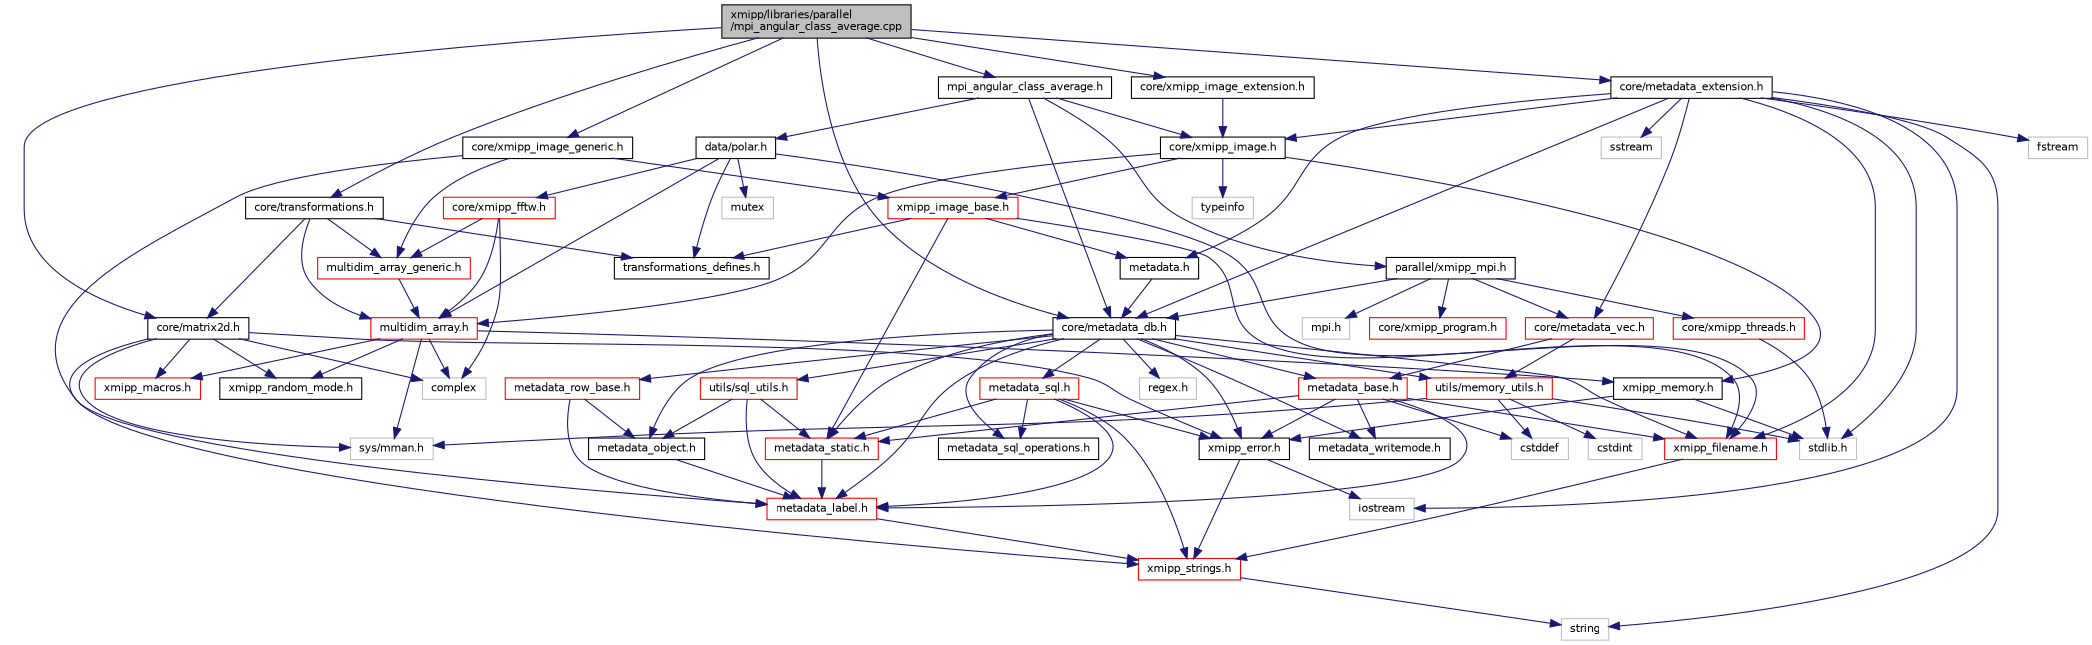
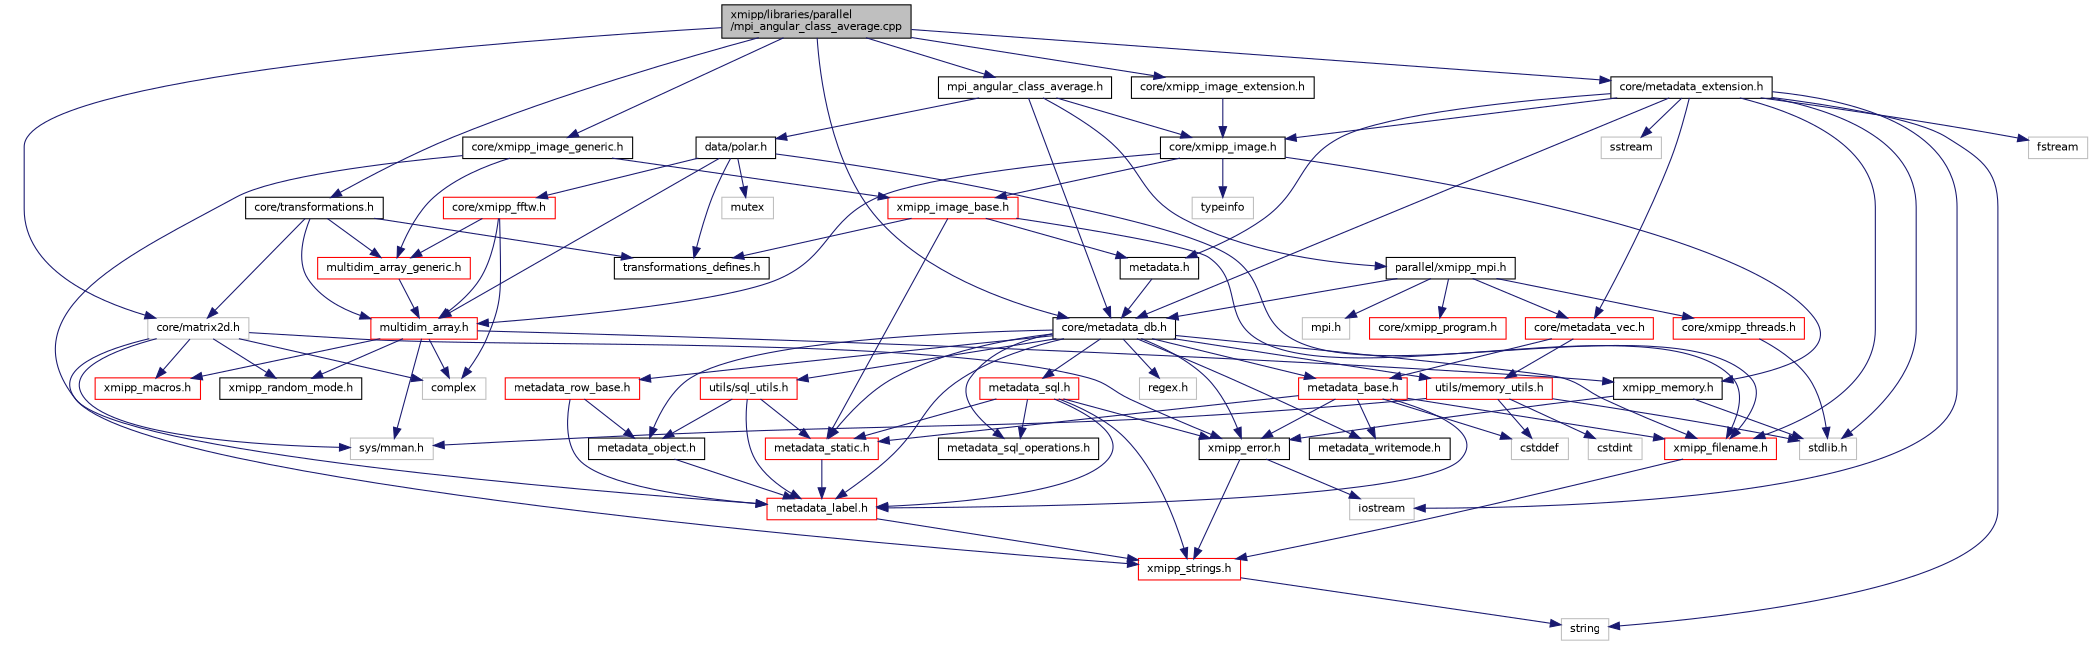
(198, 328) -> (198, 328)
